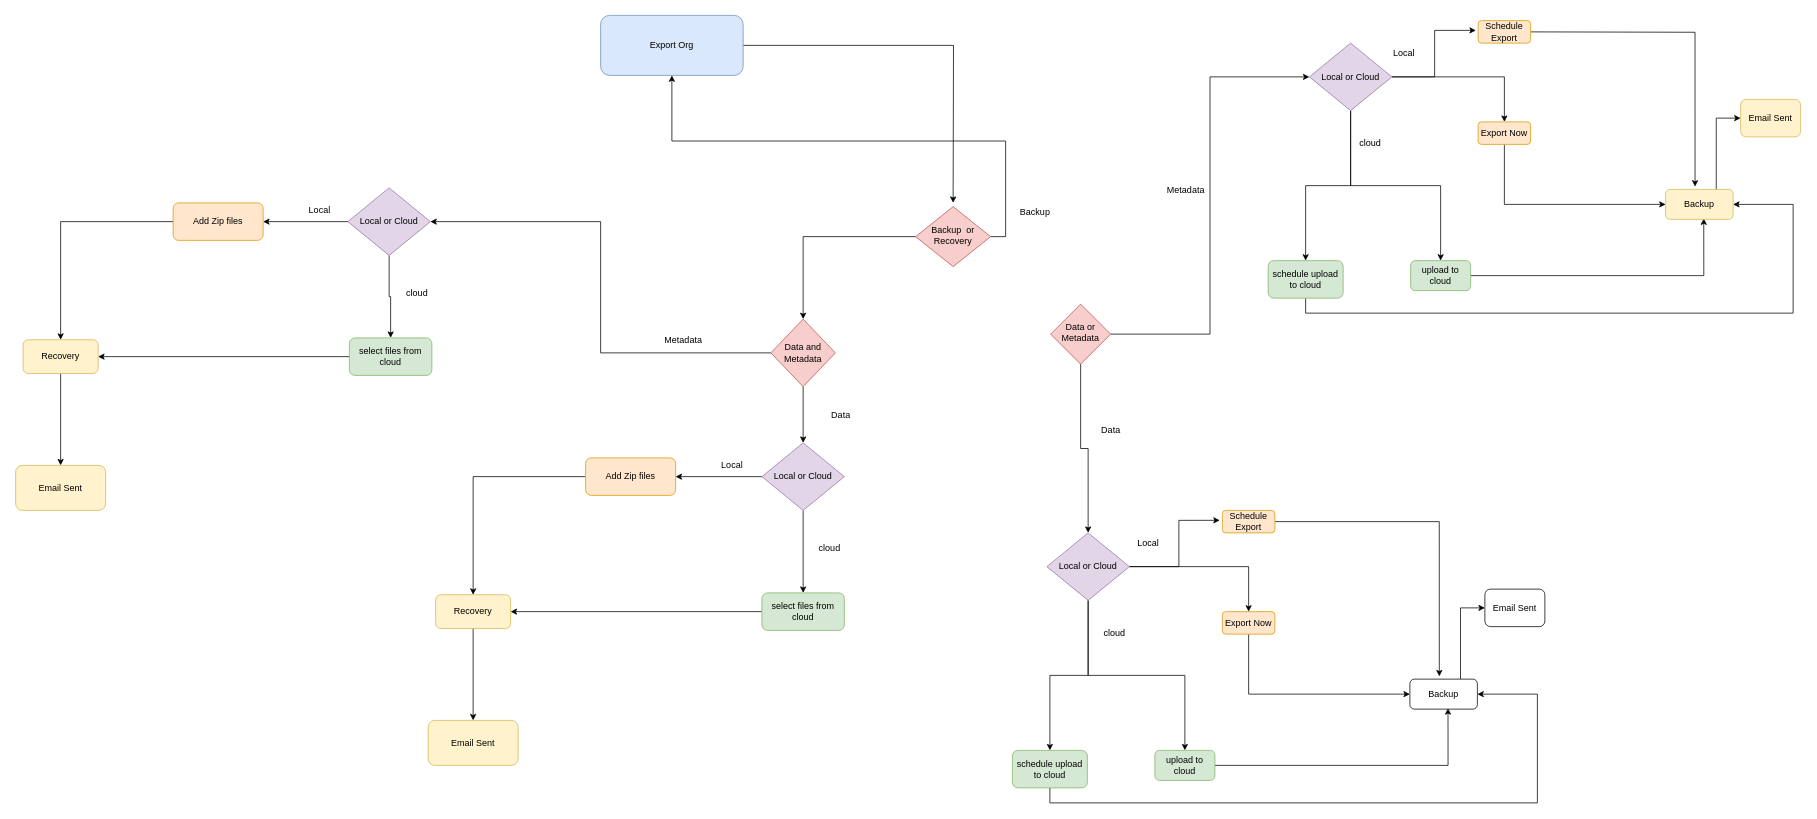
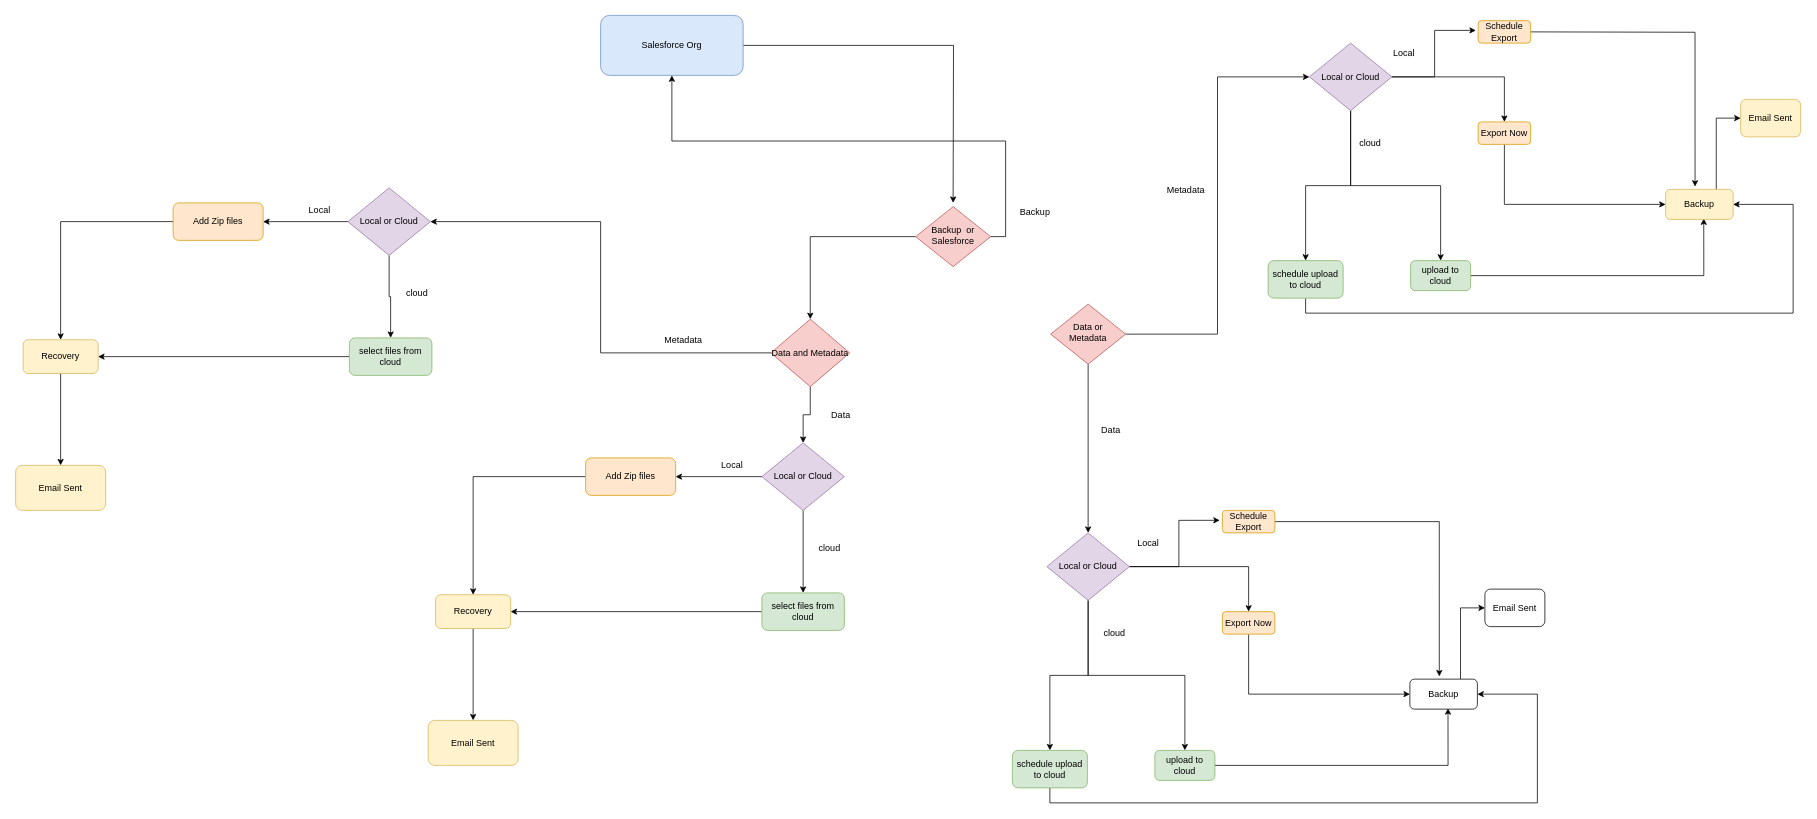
(672, 45) -> (672, 45)
(953, 235) -> (953, 235)
(1080, 334) -> (1088, 334)
(803, 353) -> (810, 353)
